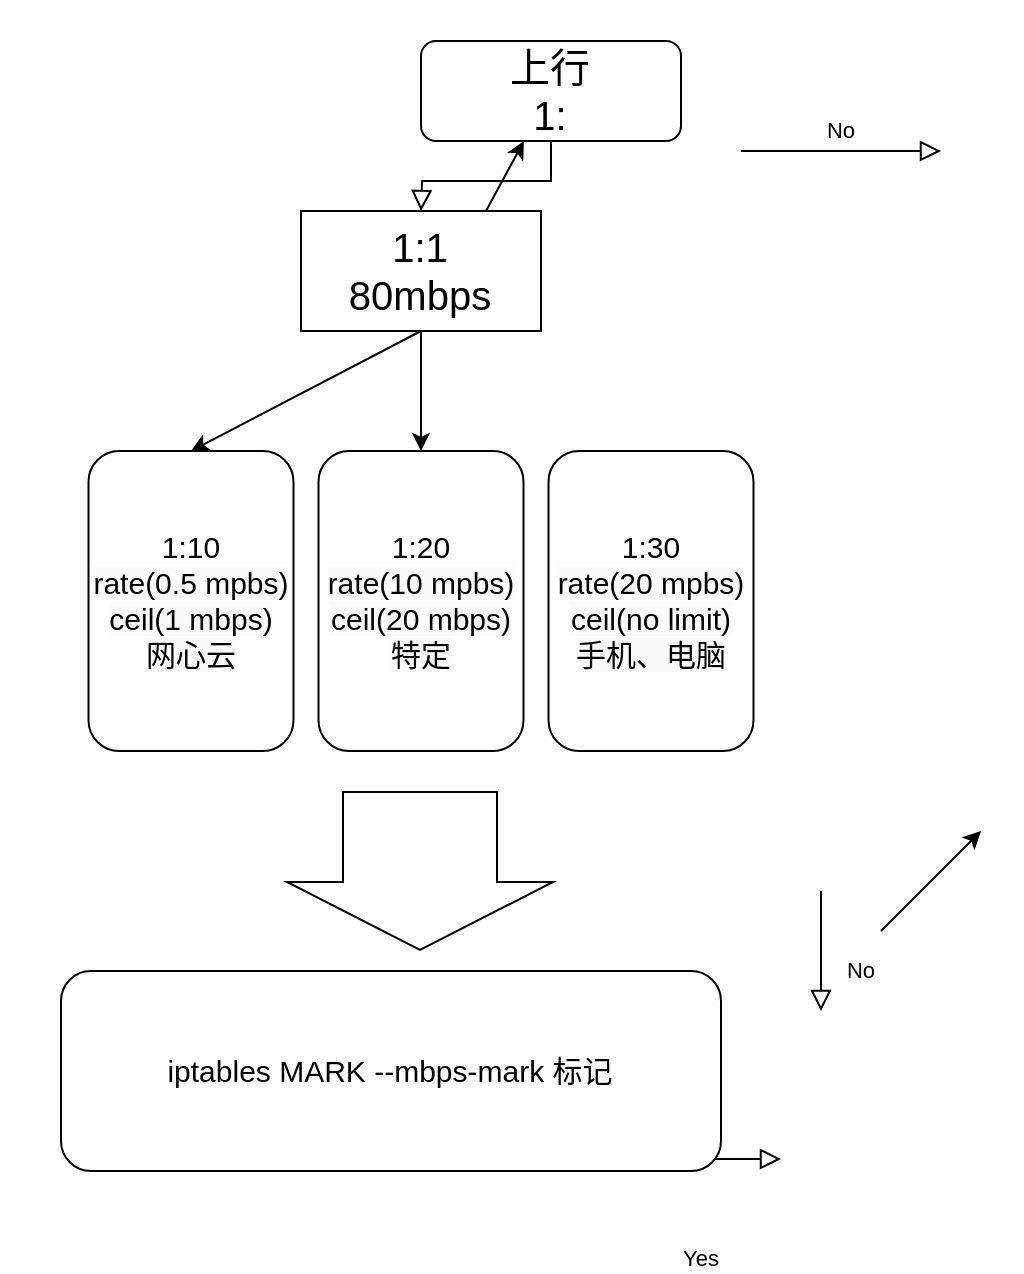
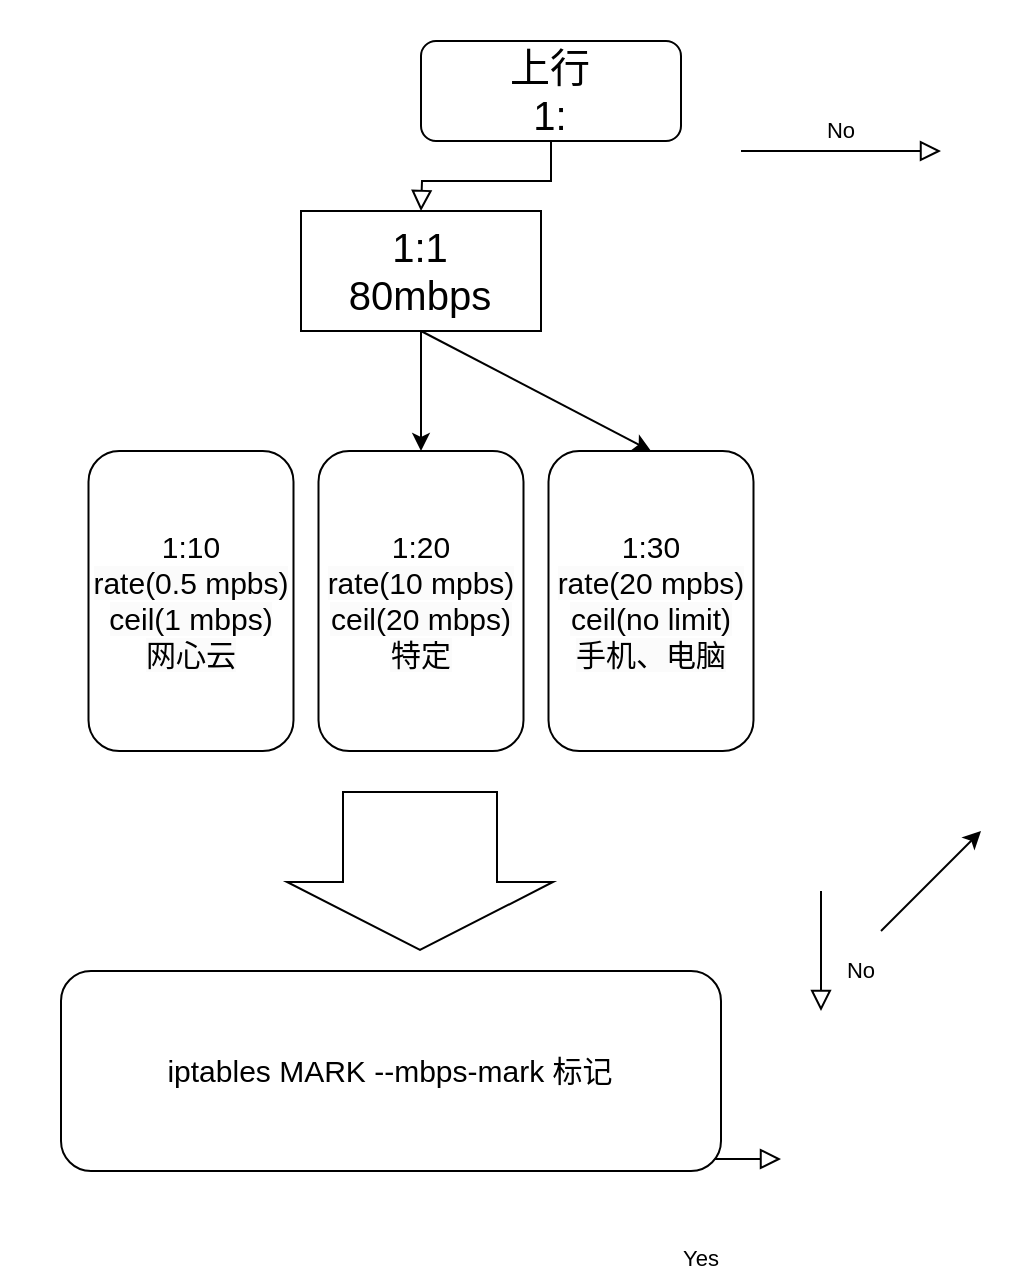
(493, 198) -> (532, 389)
(311, 389) -> none
